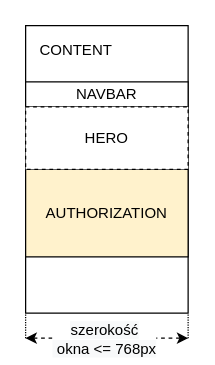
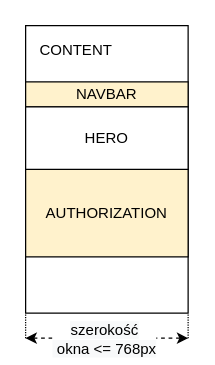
(107, 94) -> (107, 94)
(107, 138) -> (107, 138)
